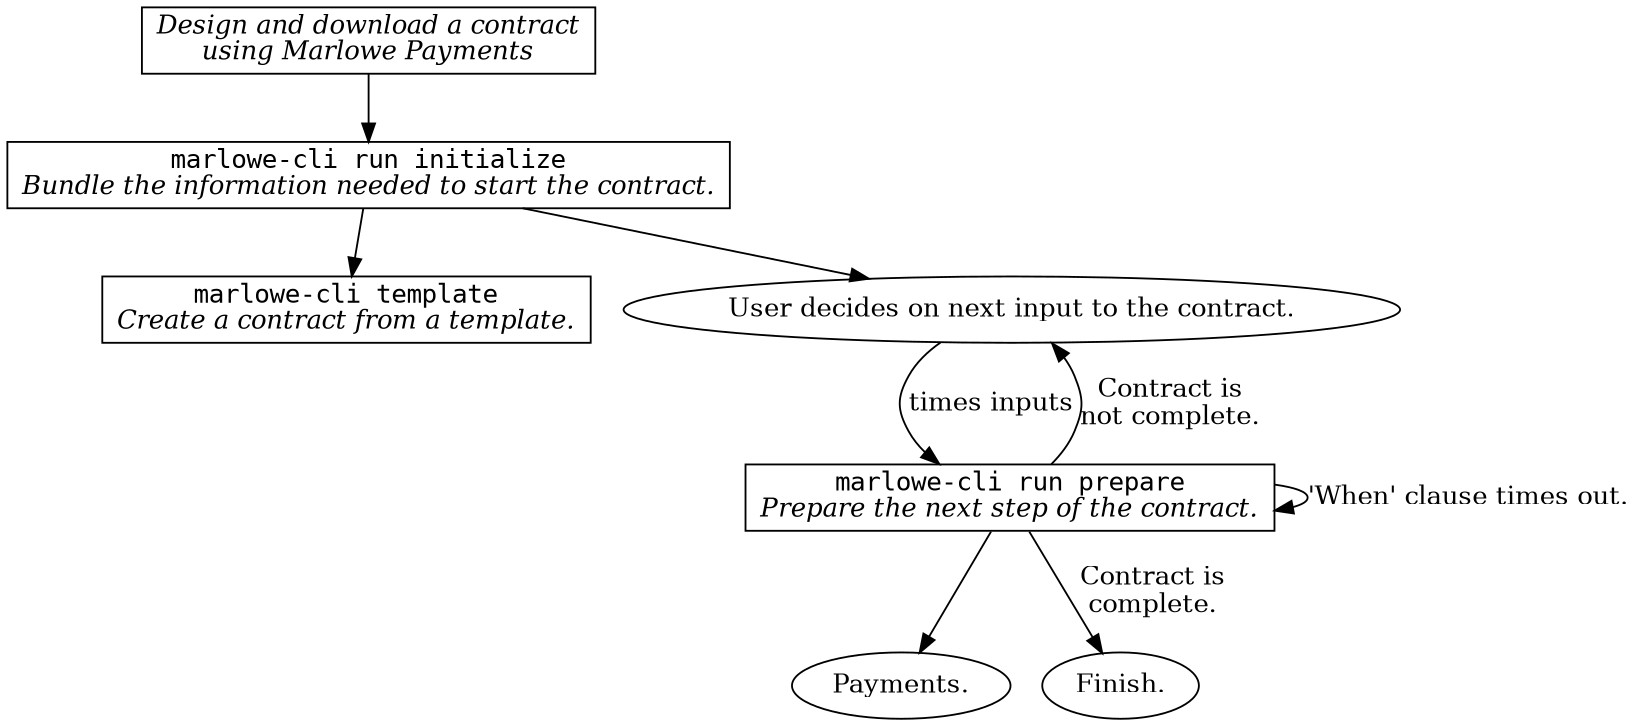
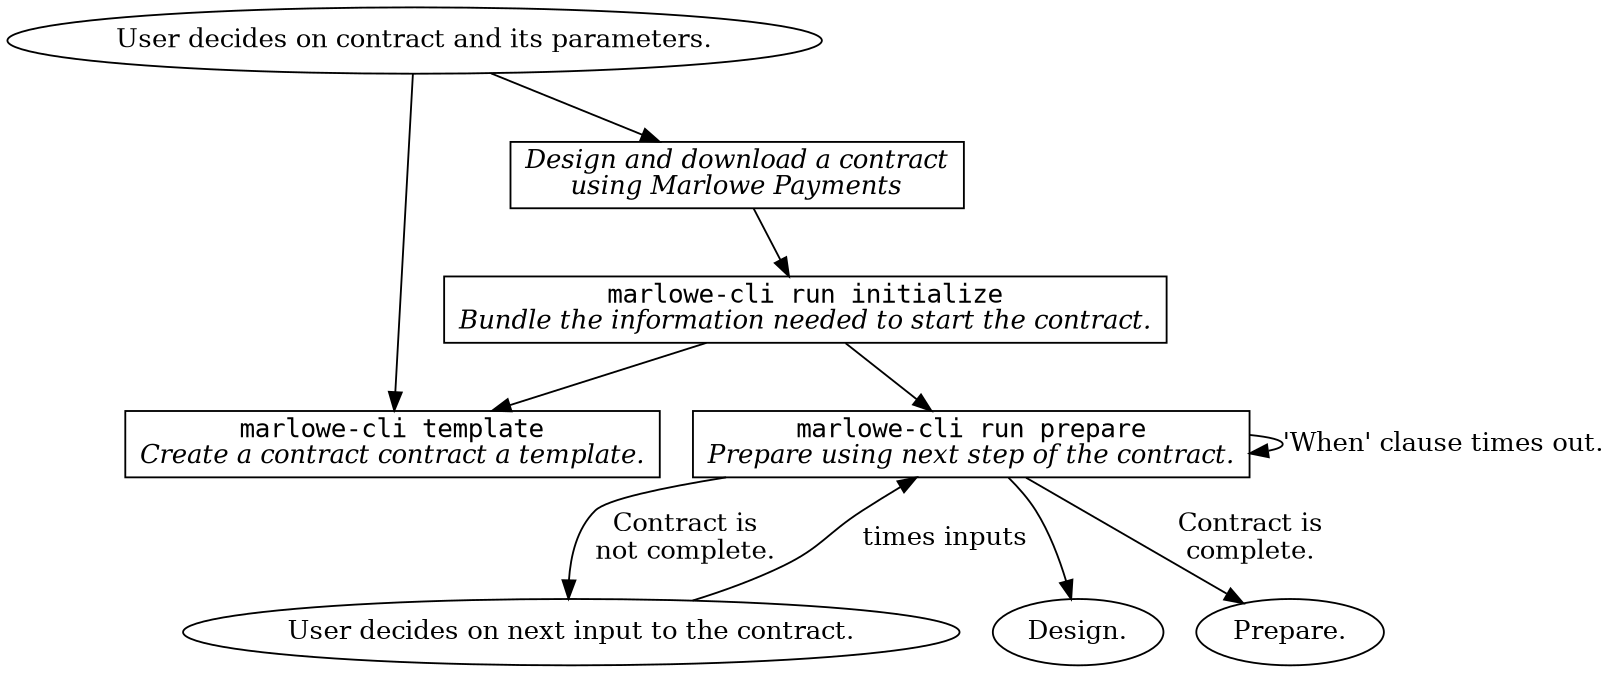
none -> (415, 41)
(687, 242) -> (881, 371)
(346, 321) -> (393, 455)
(1010, 509) -> (971, 455)
(901, 686) -> (1078, 632)
(1121, 686) -> (1290, 632)
